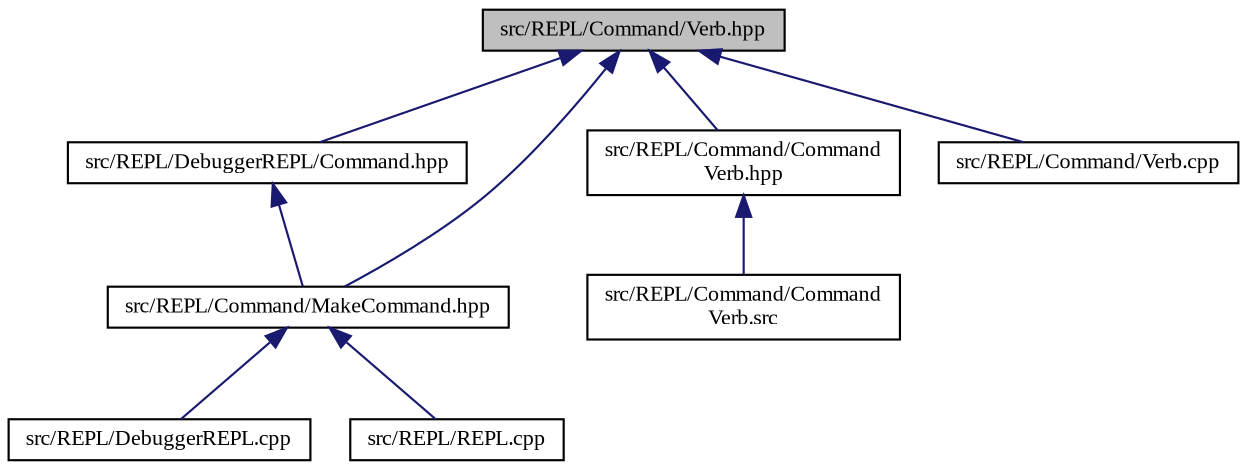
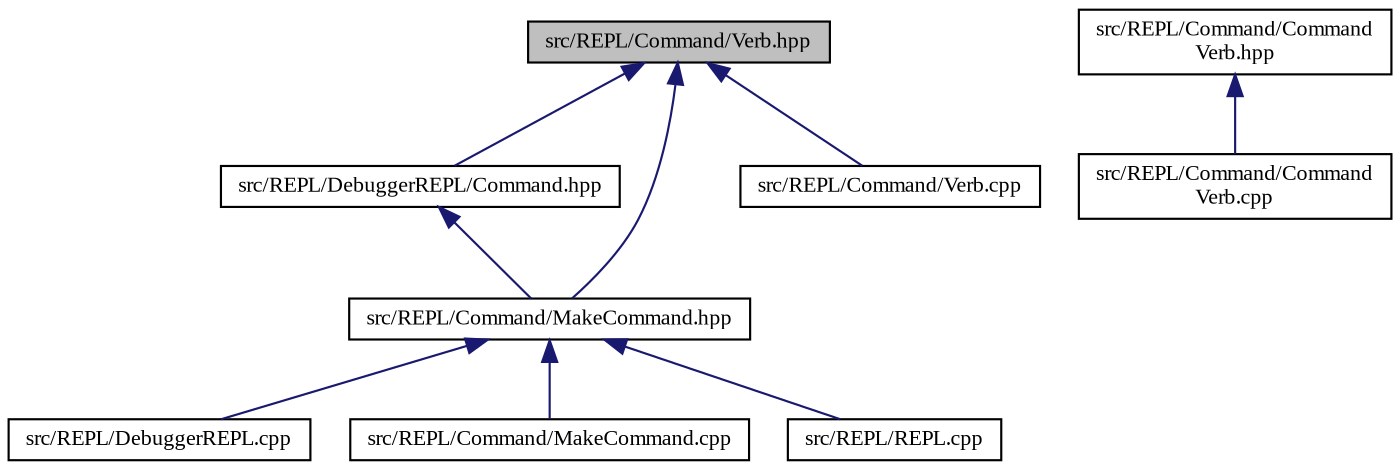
(691, 99) -> none
(744, 307) -> (1235, 186)
none -> (550, 440)
